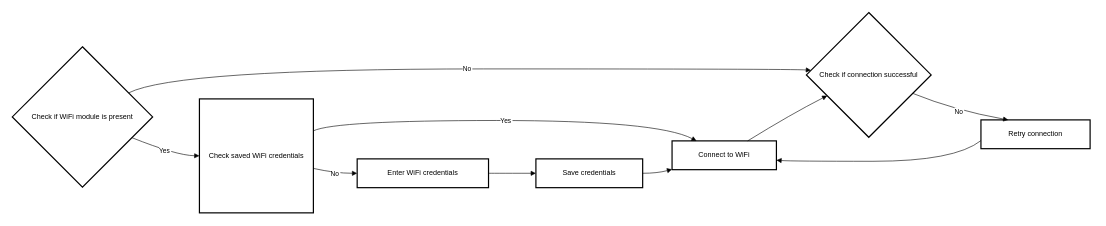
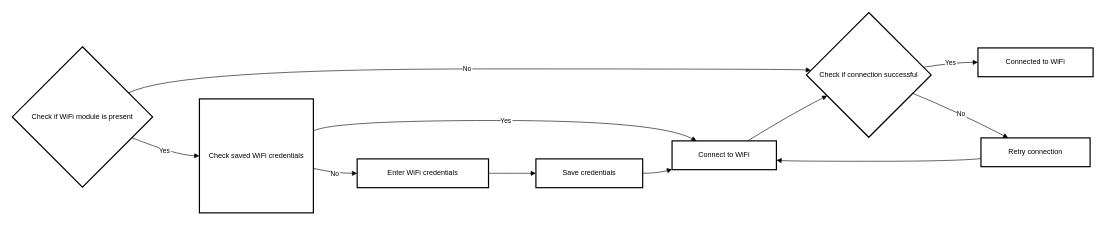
none -> (1036, 62)
none -> (949, 64)
(1036, 134) -> (1036, 152)
